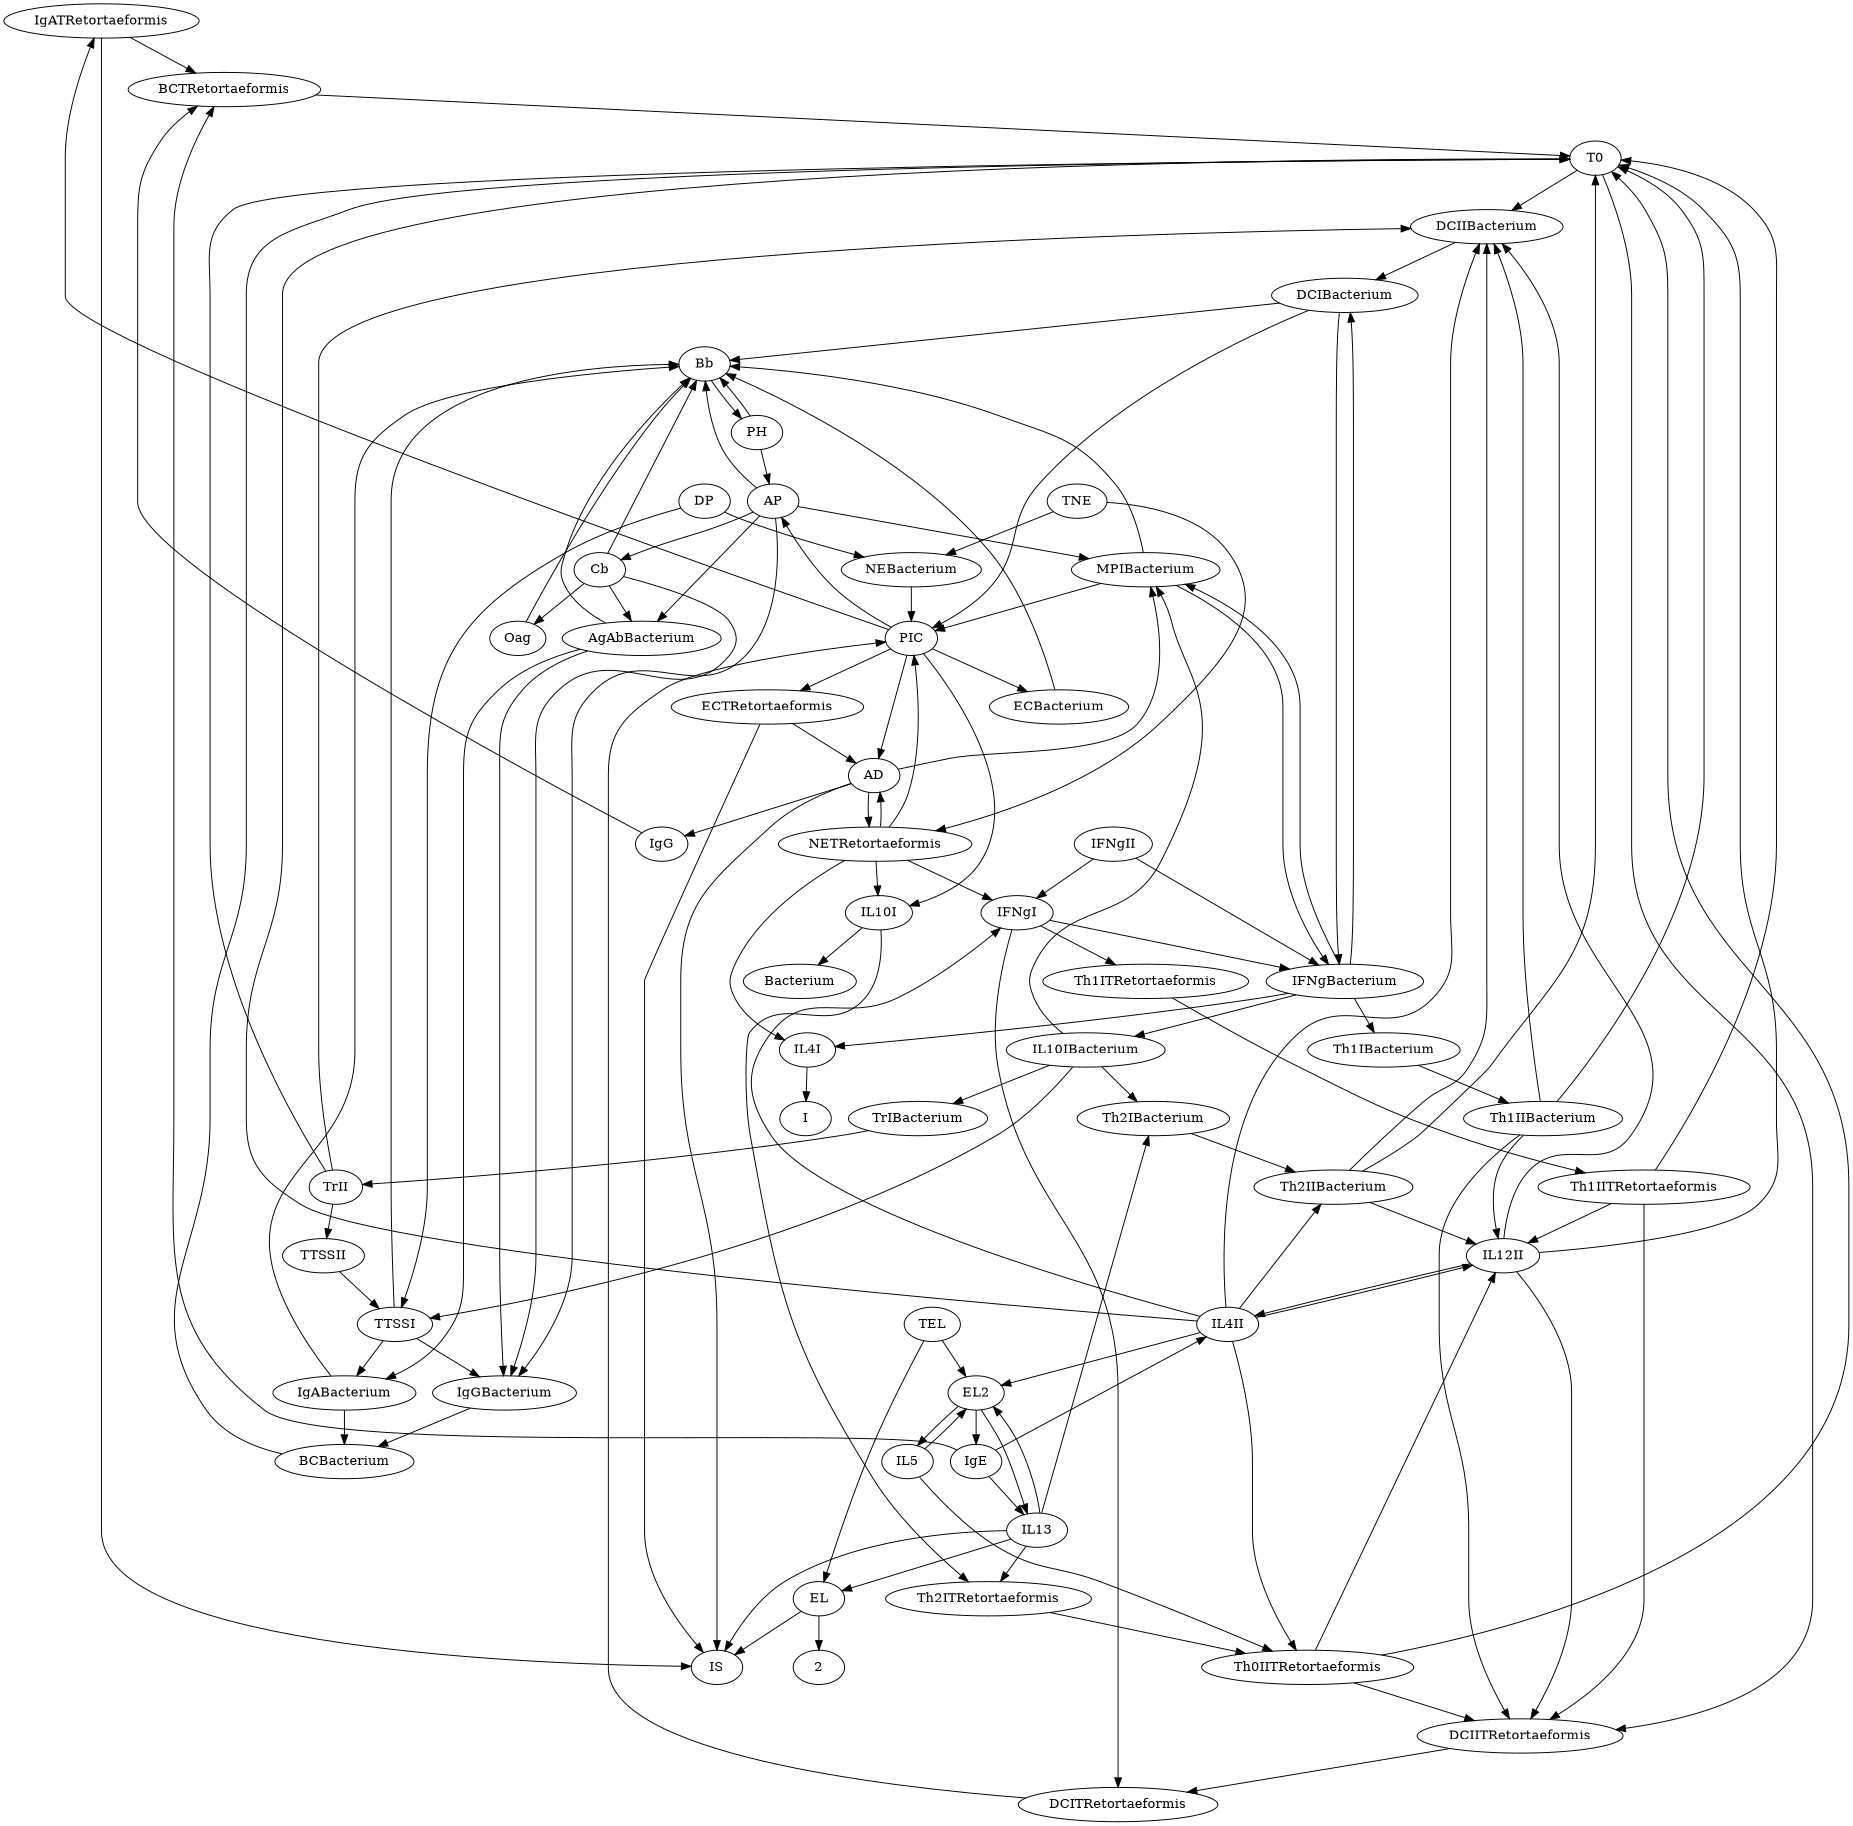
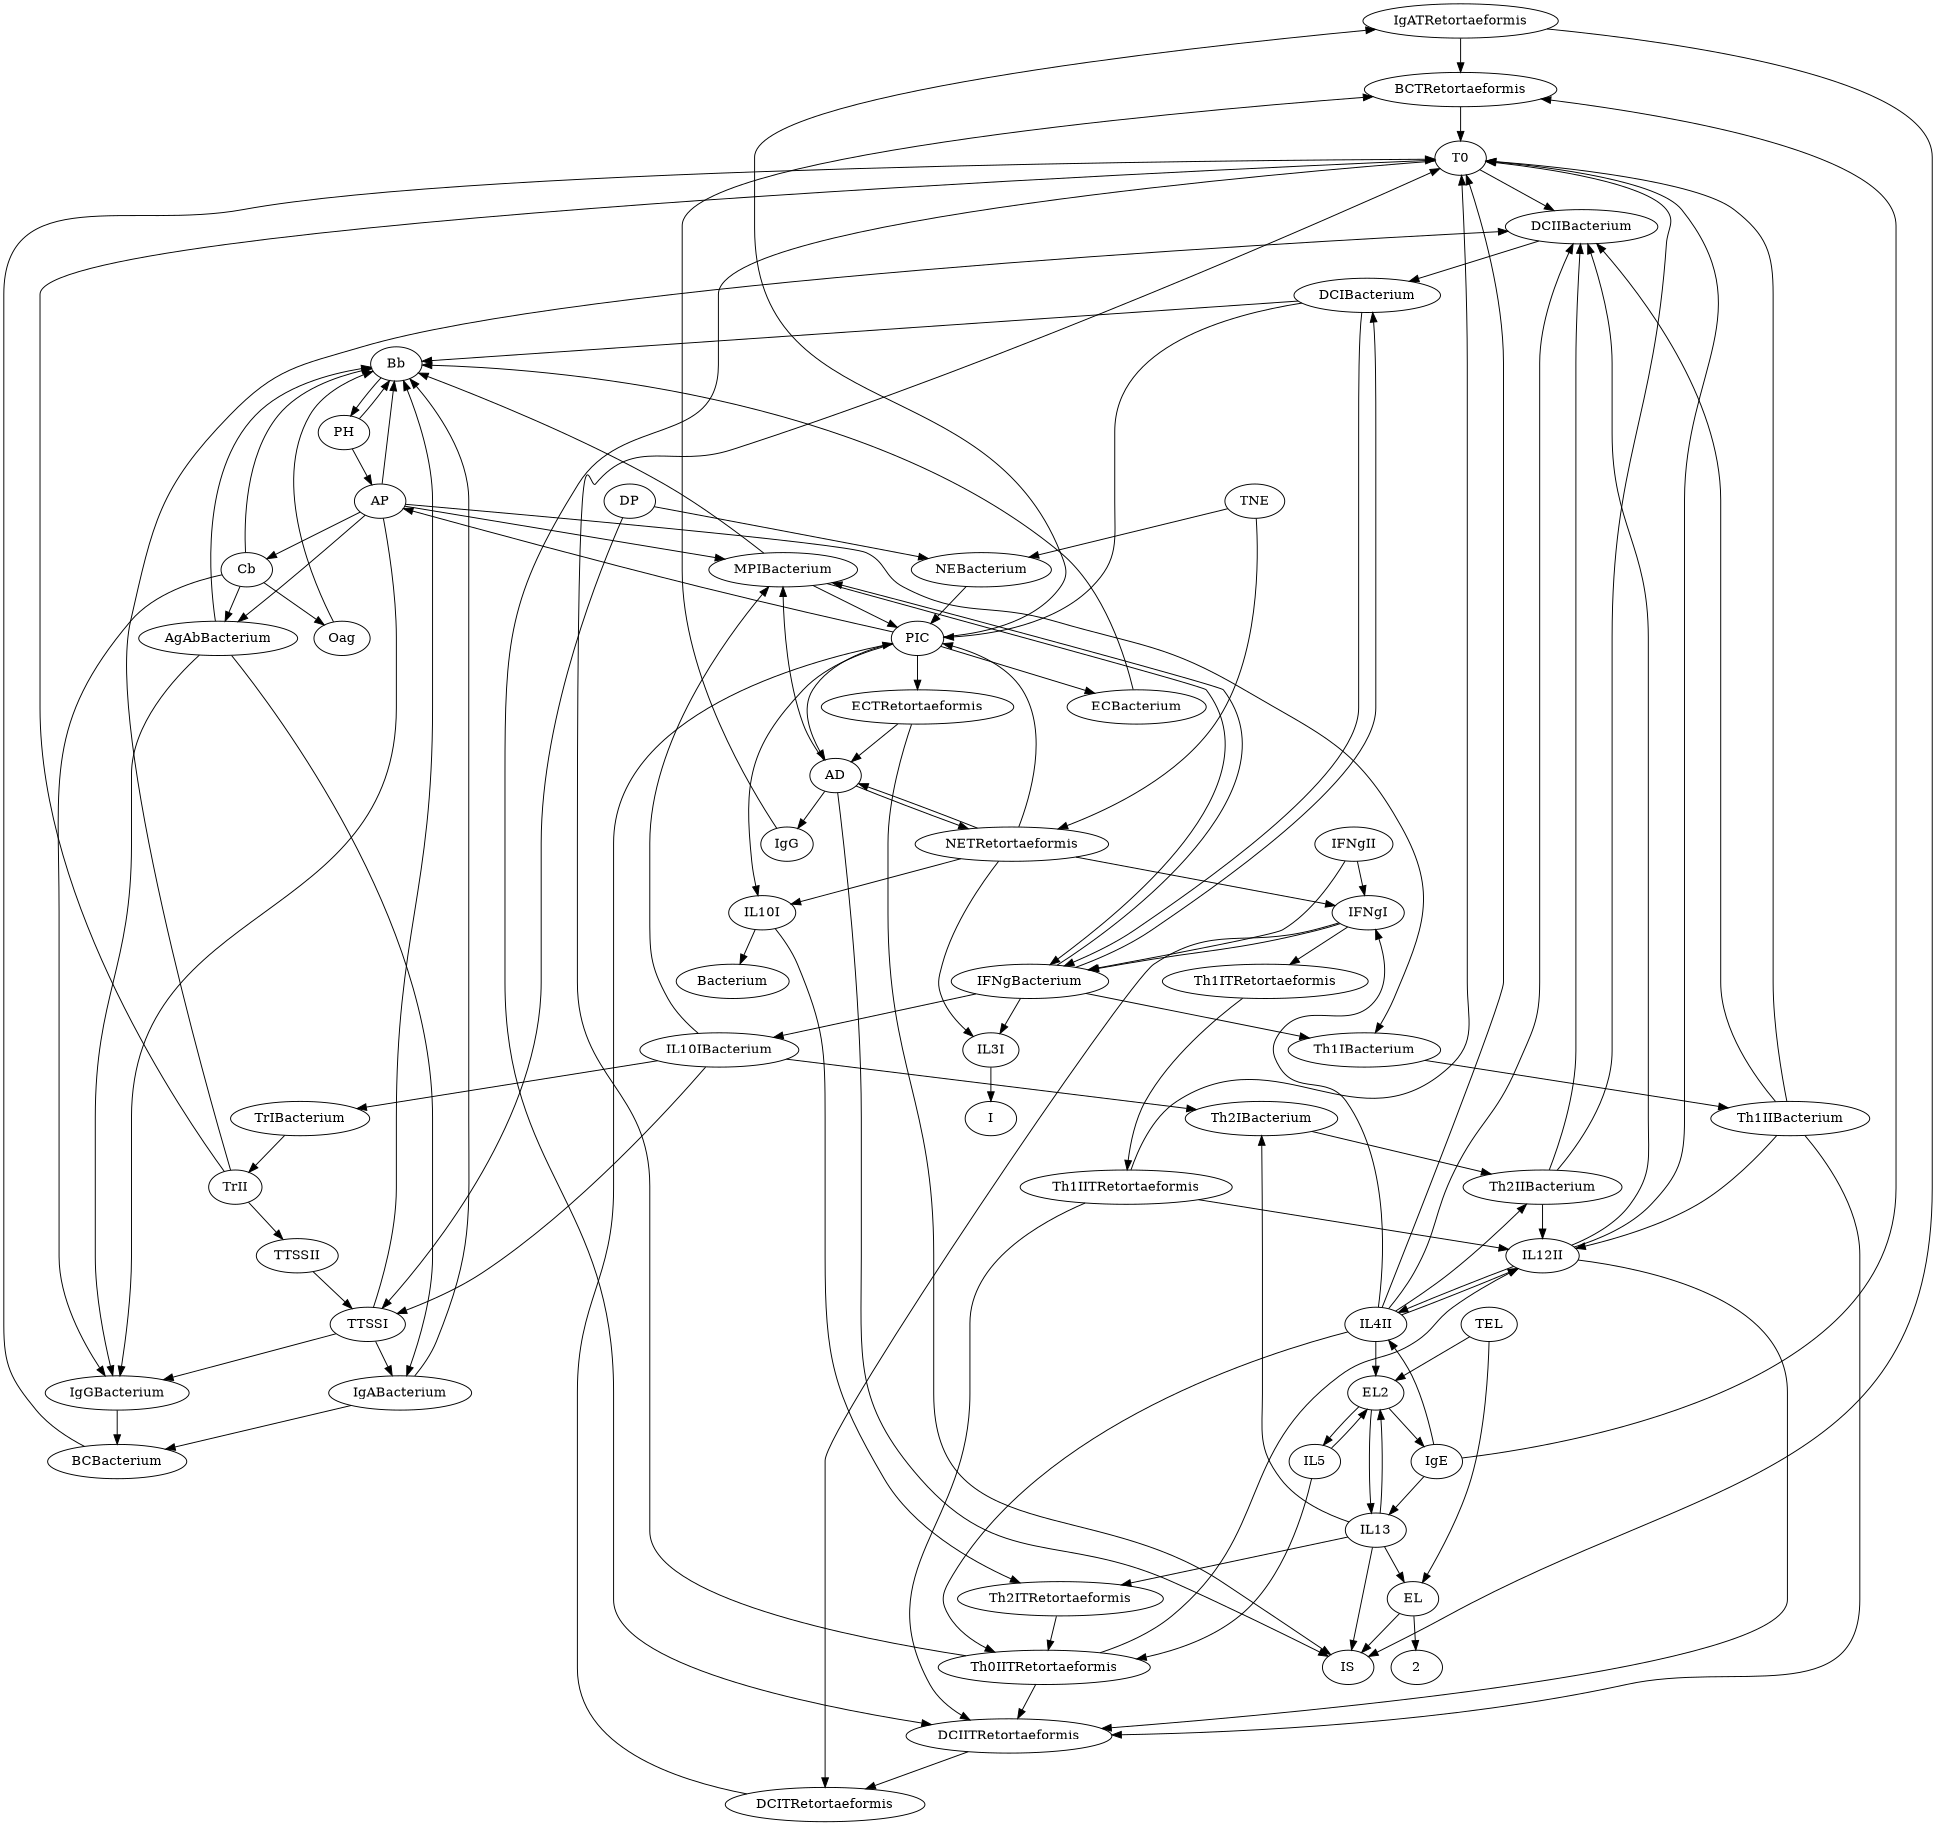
none -> (1001, 611)
(807, 1050) -> (991, 1050)
